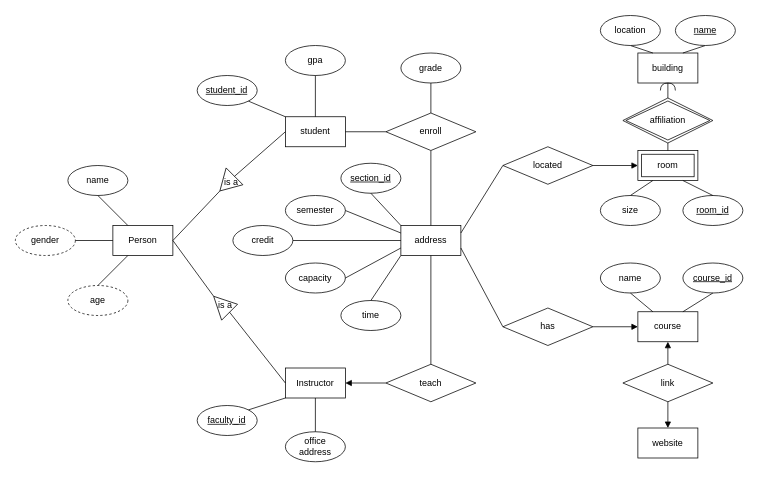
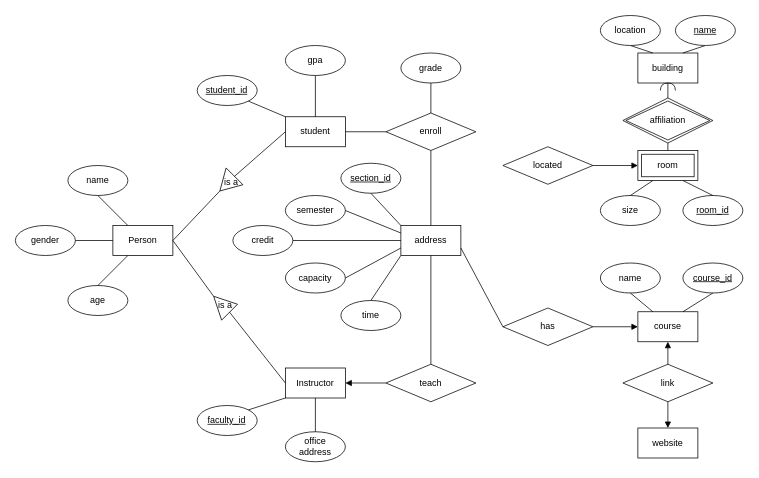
(482, 200) -> none
(45, 240) -> (45, 240)
(98, 300) -> (98, 300)
